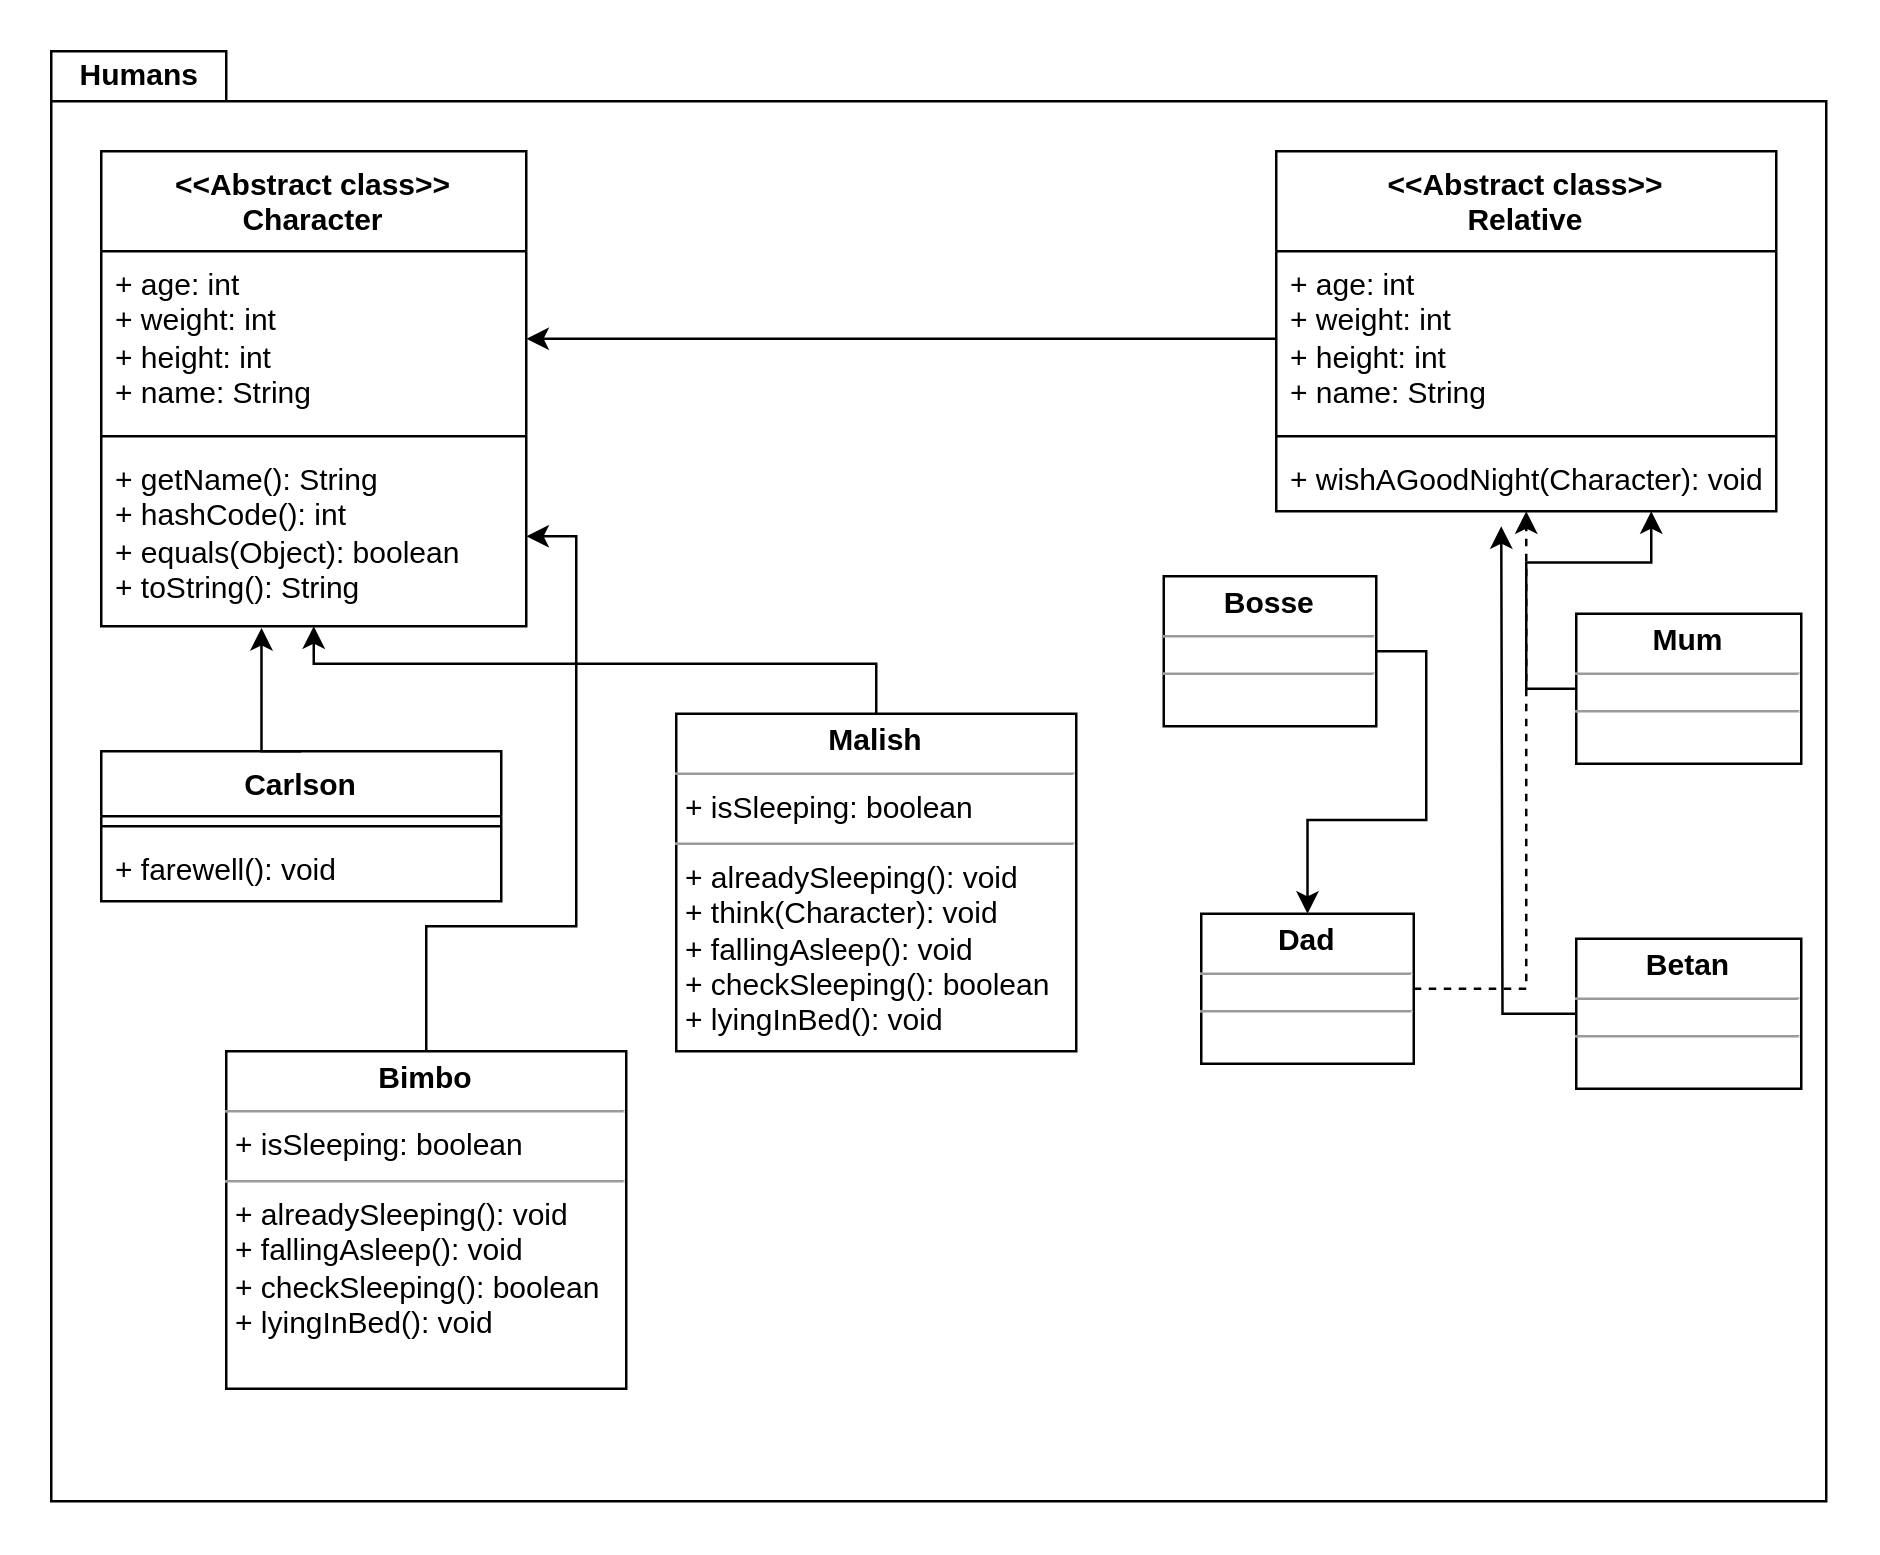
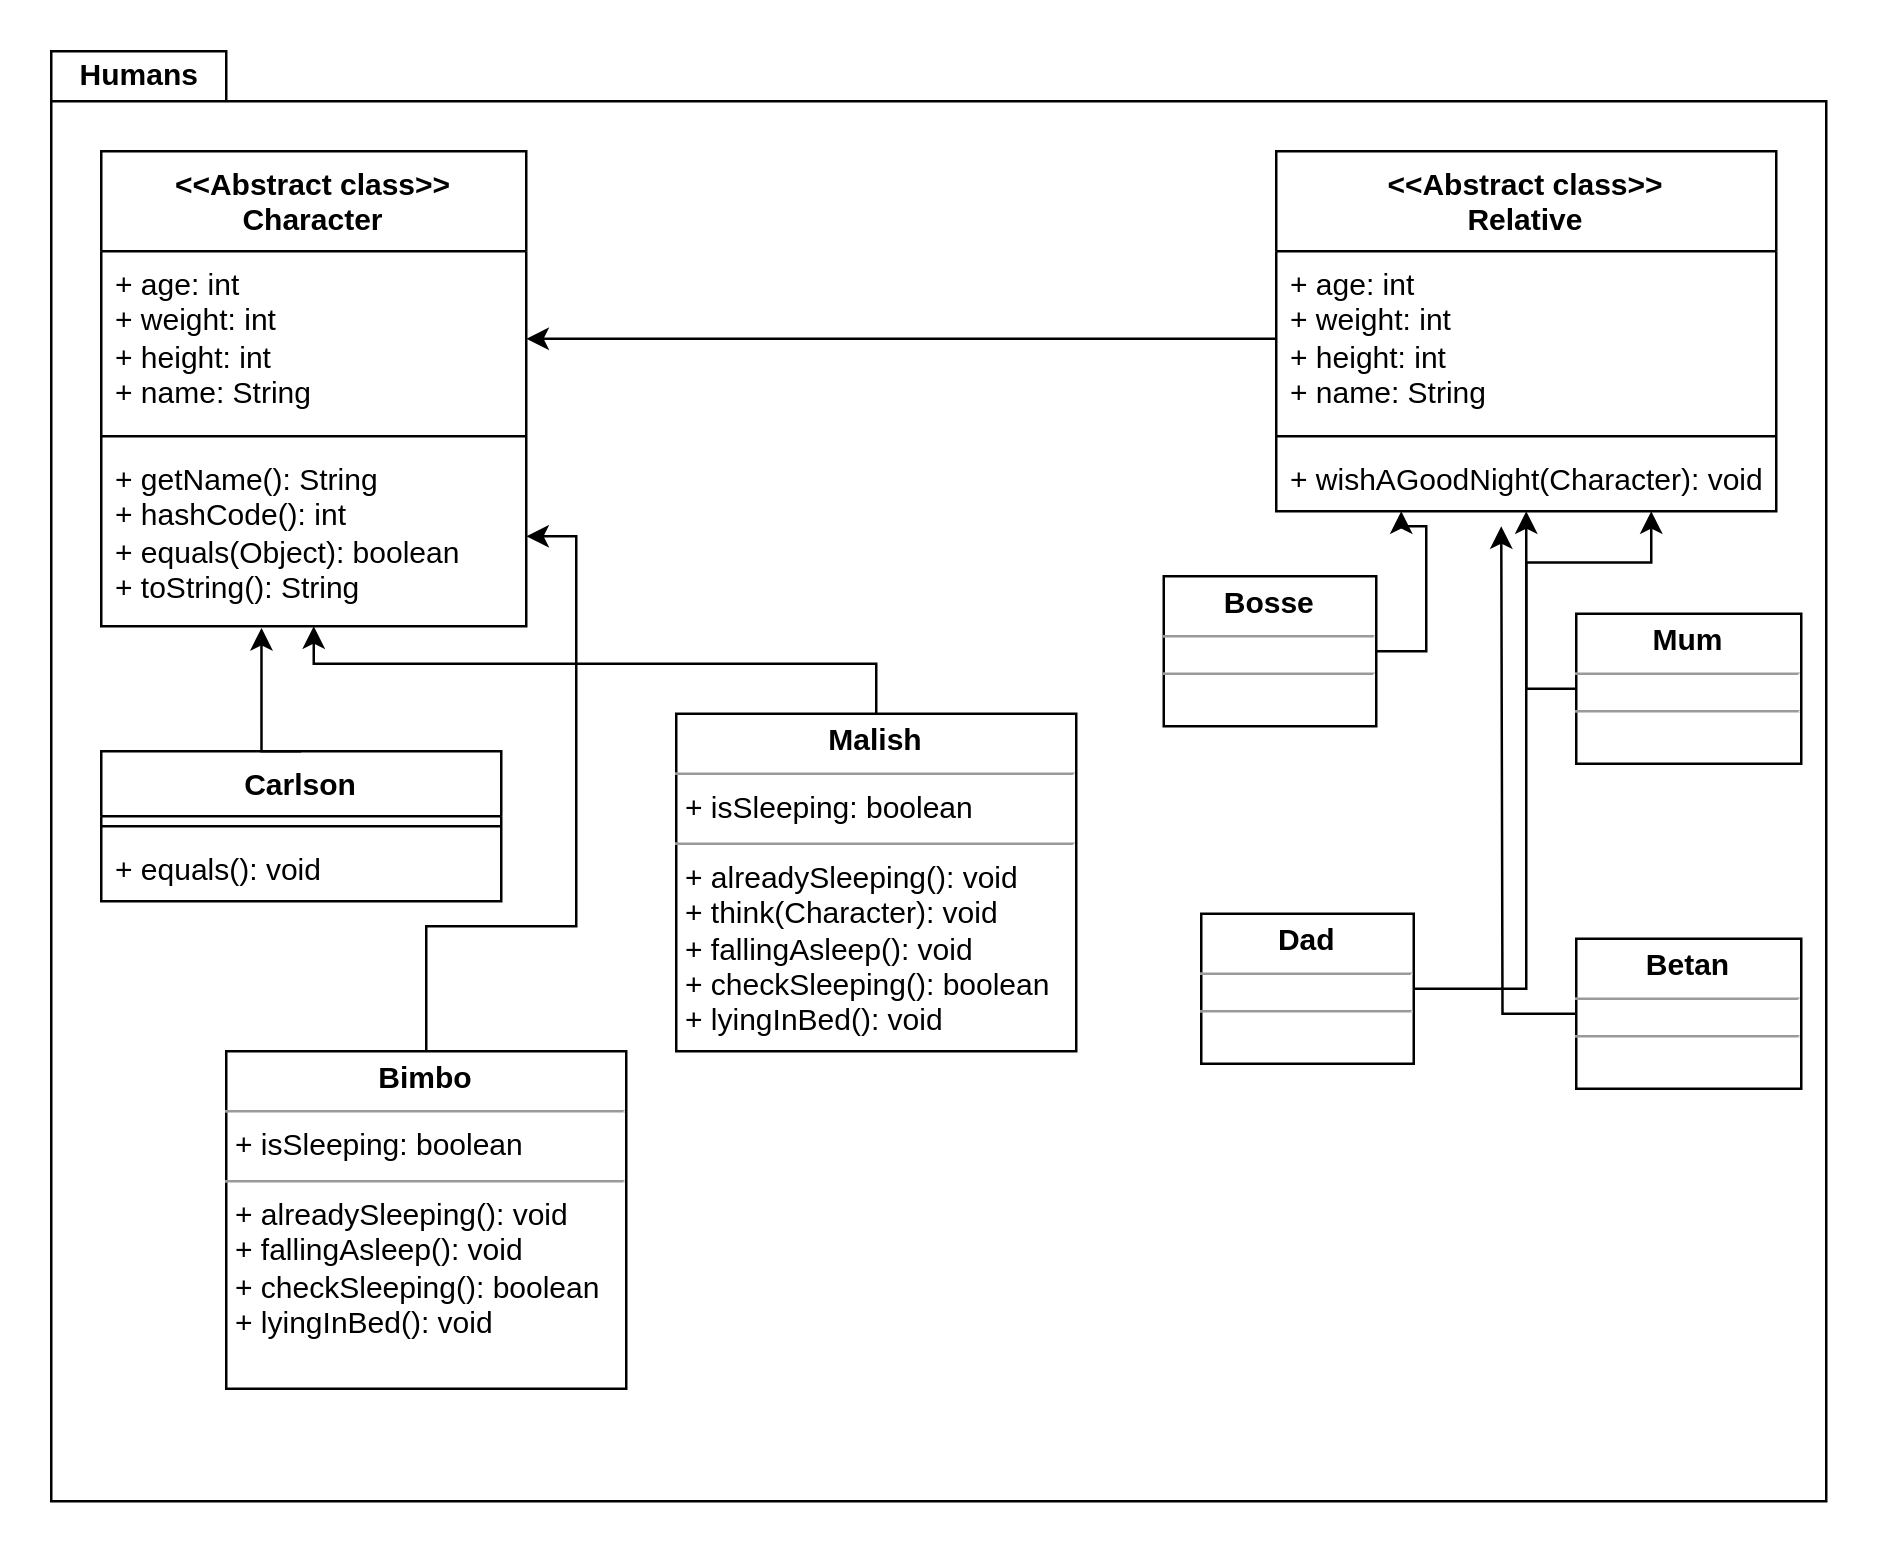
(1414, 820) -> (1426, 577)
(1526, 851) -> (1526, 851)
(244, 872) -> (231, 872)
